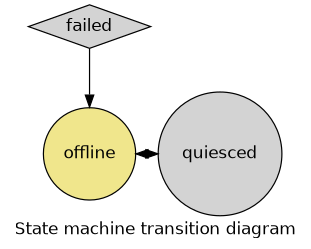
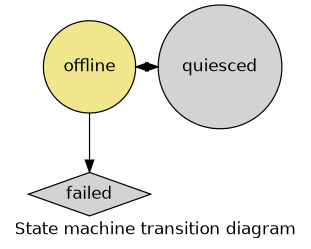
(90, 72) -> (90, 137)
